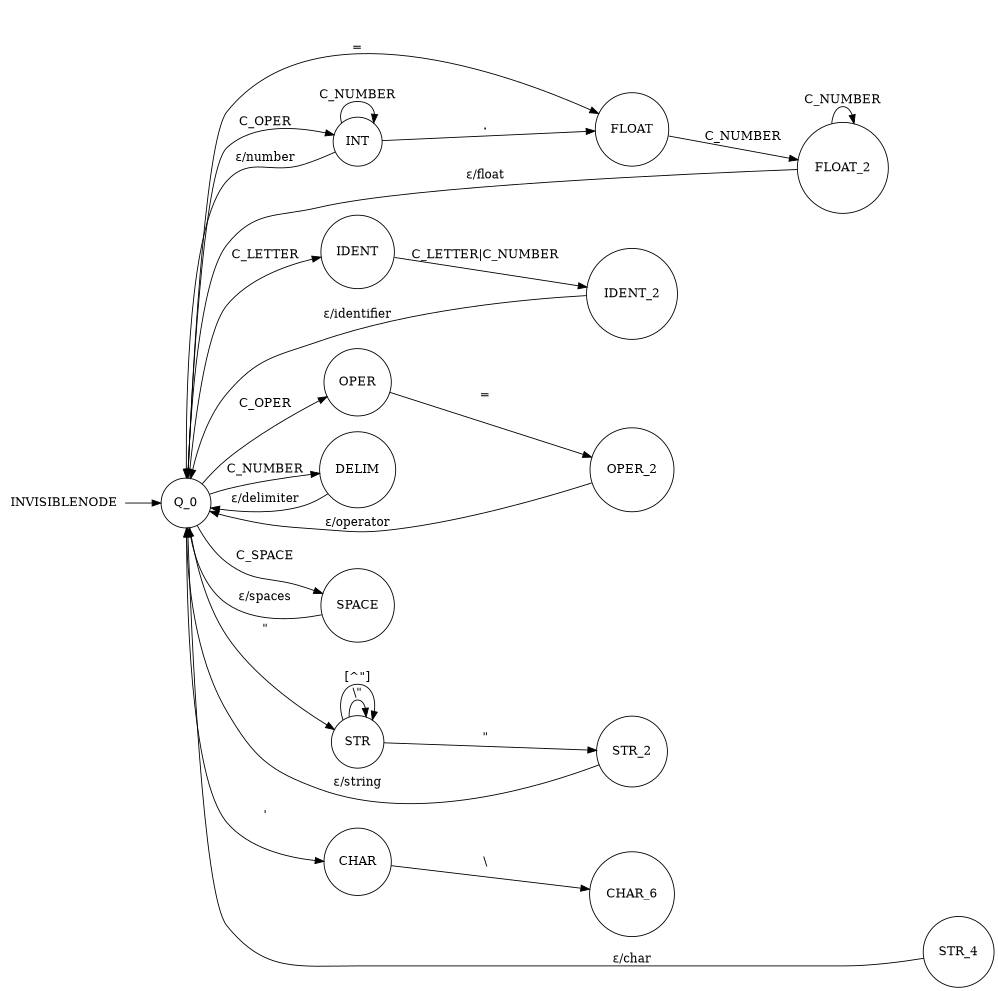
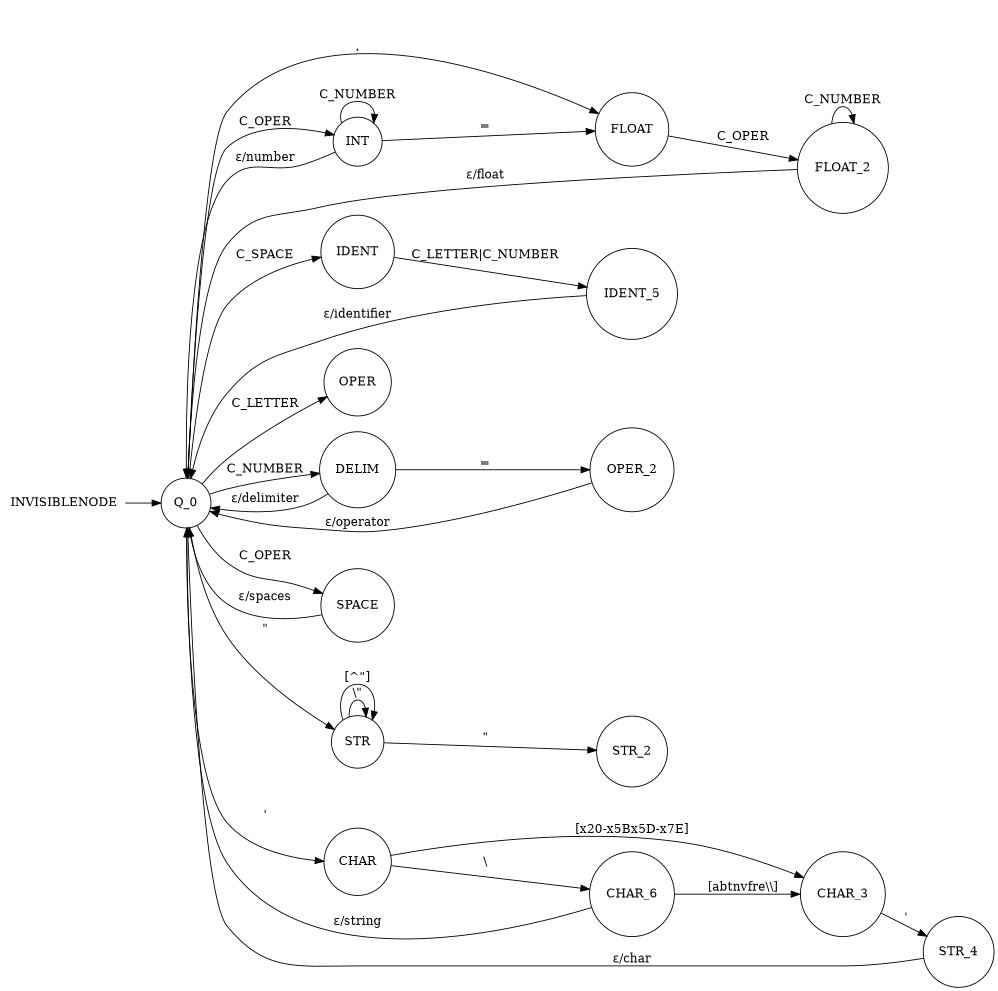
(358, 48) -> (358, 48)
(485, 126) -> (485, 126)
(743, 137) -> (743, 137)
(265, 255) -> (265, 255)
(632, 294) -> (632, 294)
(265, 404) -> (265, 404)
(486, 423) -> (488, 470)
(265, 556) -> (265, 556)
(311, 786) -> (248, 885)
none -> (843, 894)
